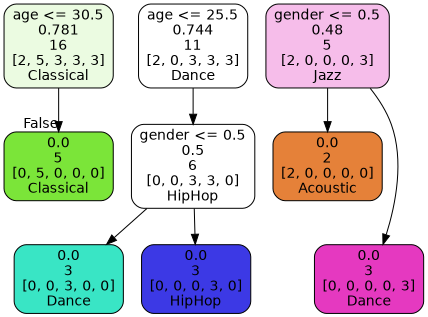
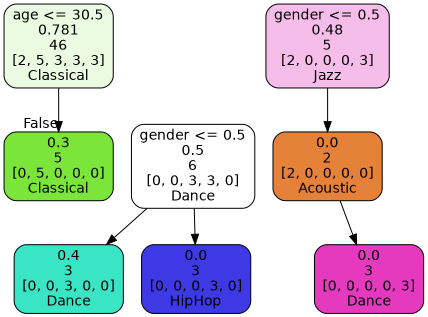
(59, 46) -> (59, 46)
(193, 46) -> none
(398, 159) -> (347, 218)
(59, 166) -> (59, 166)
(193, 166) -> (193, 166)
(69, 279) -> (69, 279)
